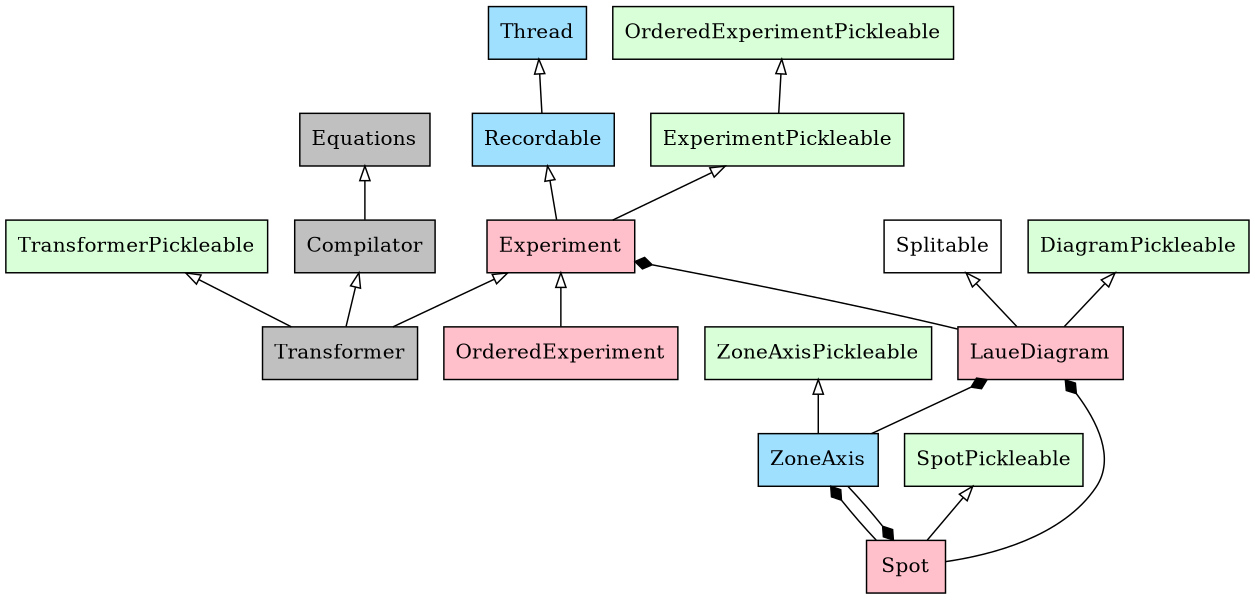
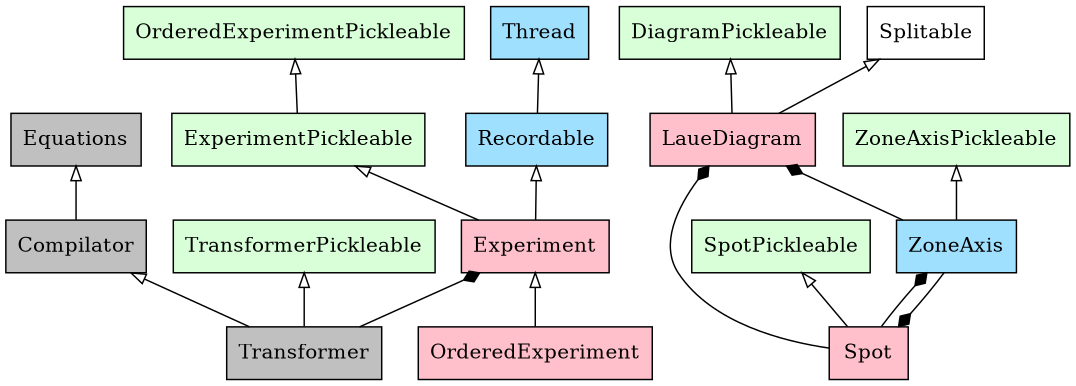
(805, 295) -> none
(444, 303) -> (411, 304)
